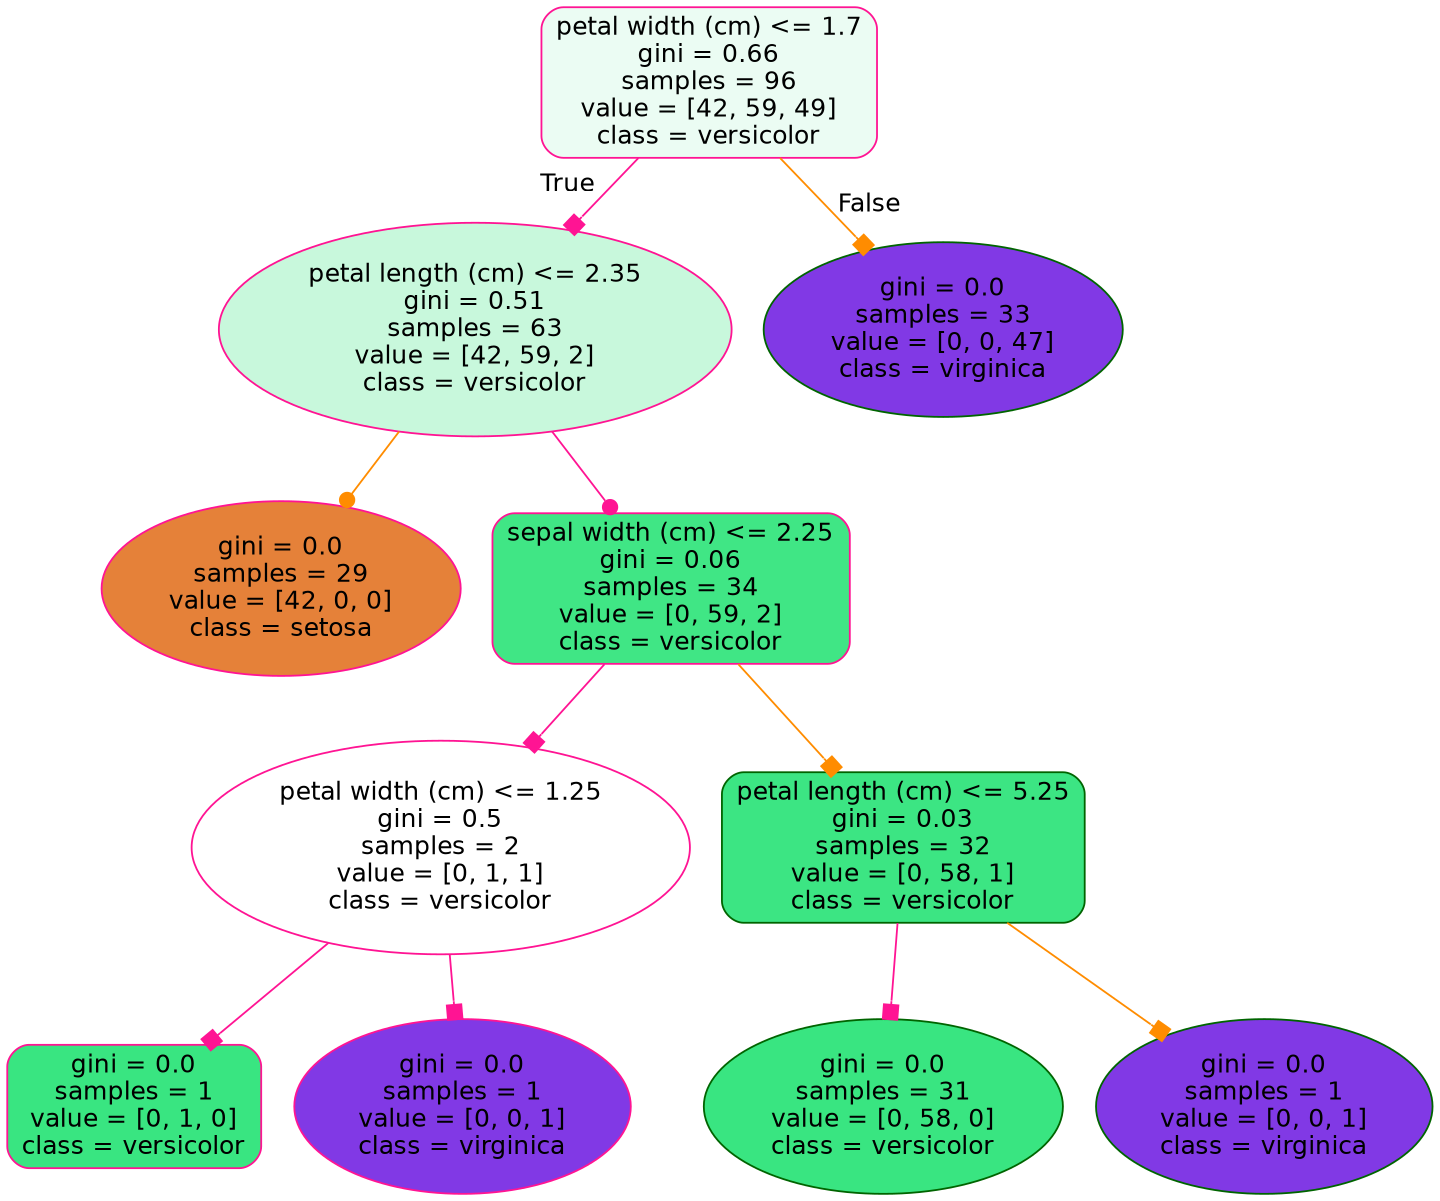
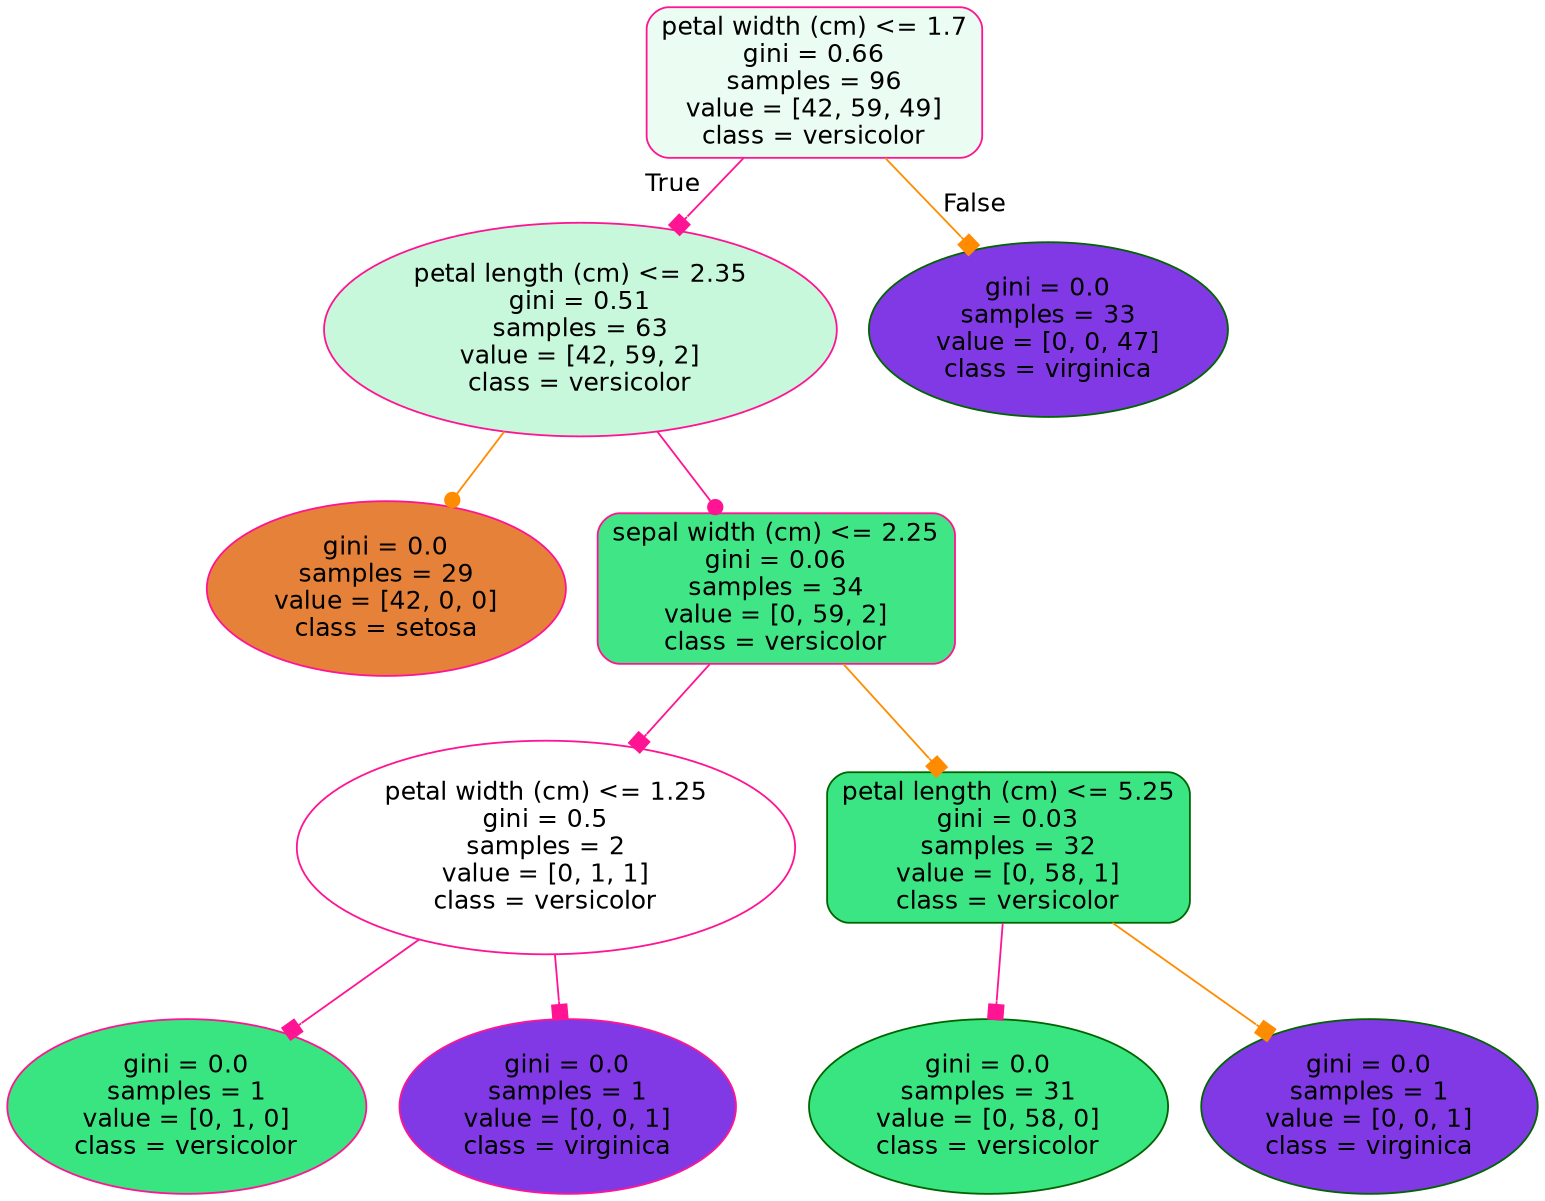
(134, 1106) -> (187, 1106)
